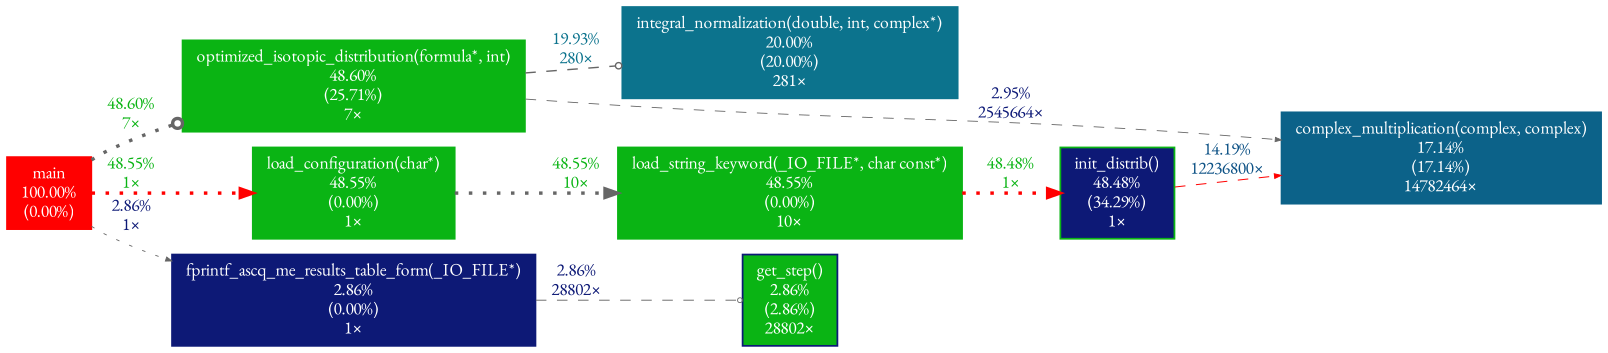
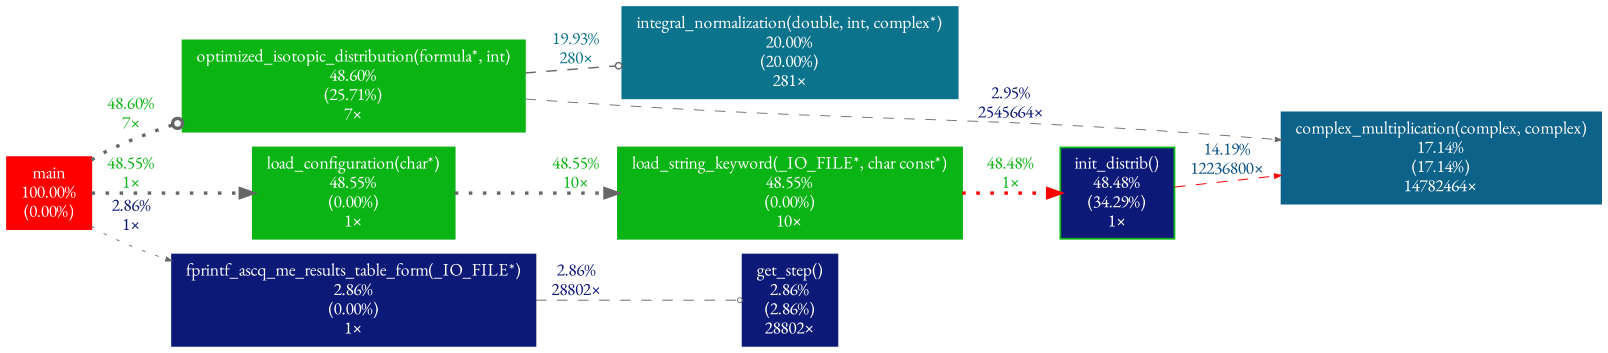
(166, 193) -> (166, 193)
(790, 300) -> (790, 300)
